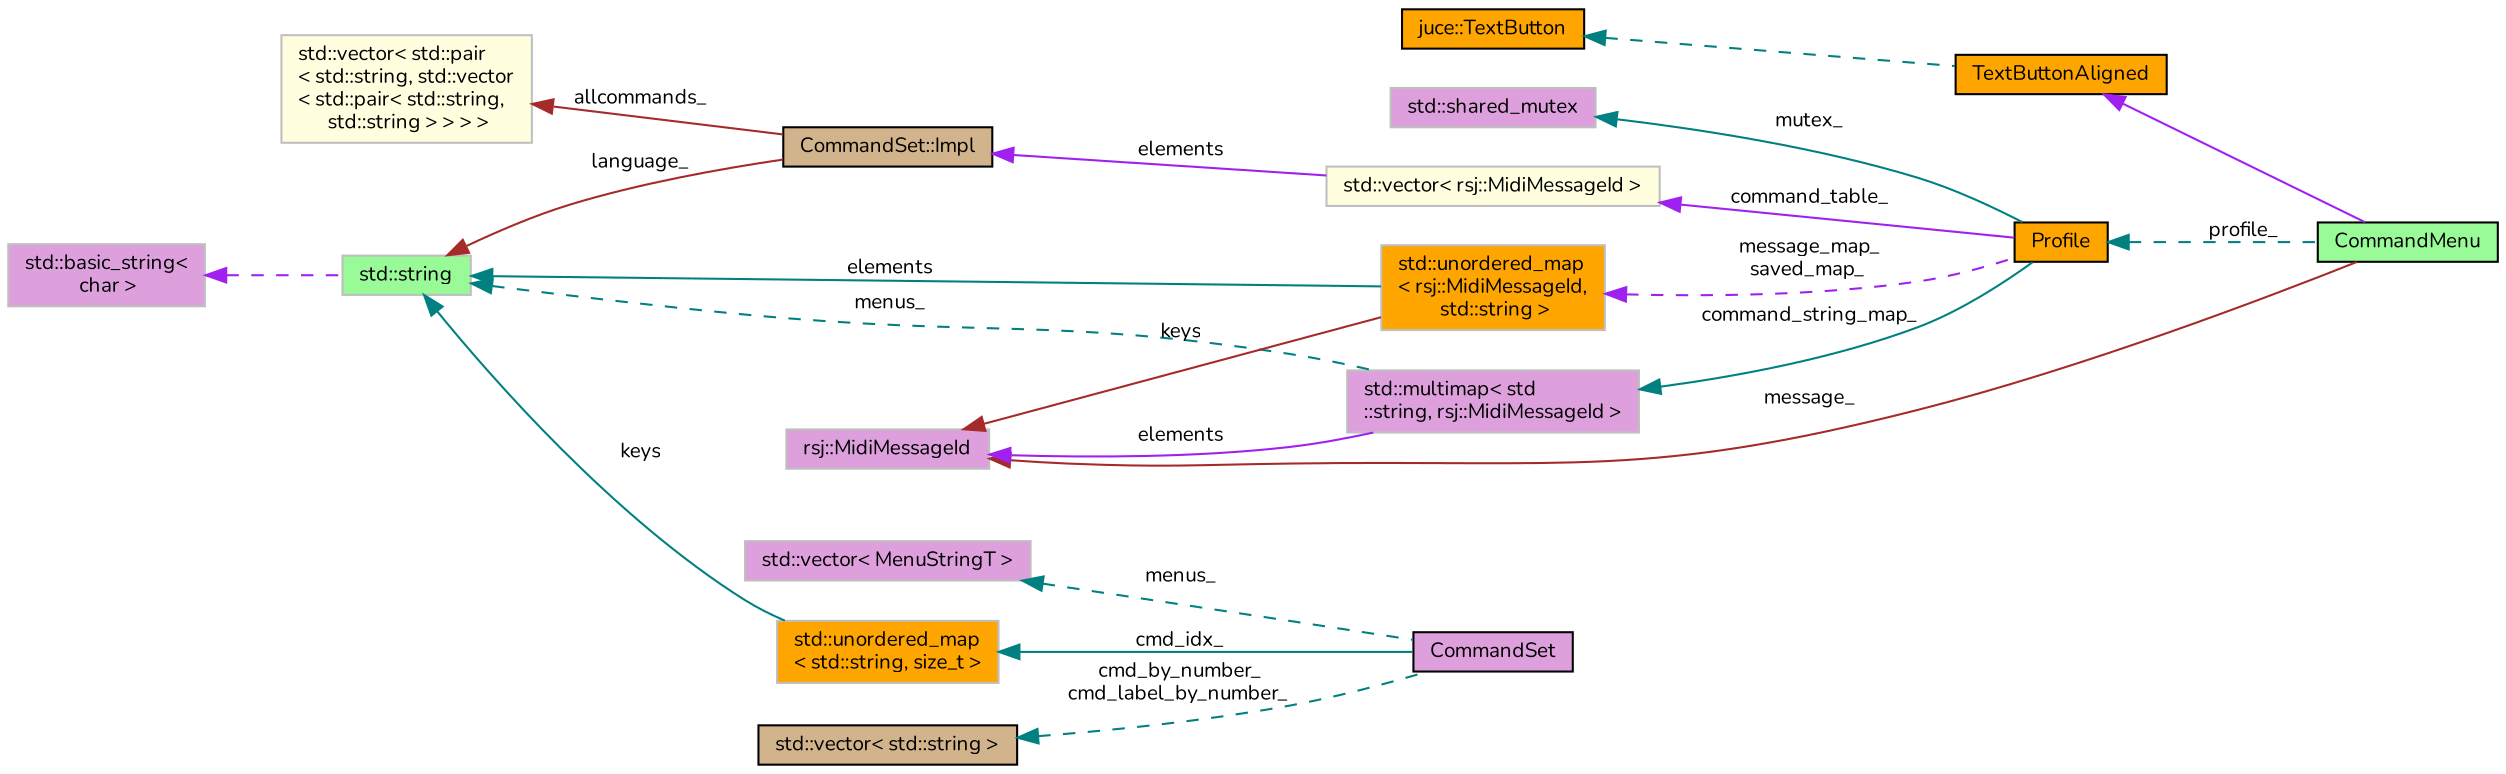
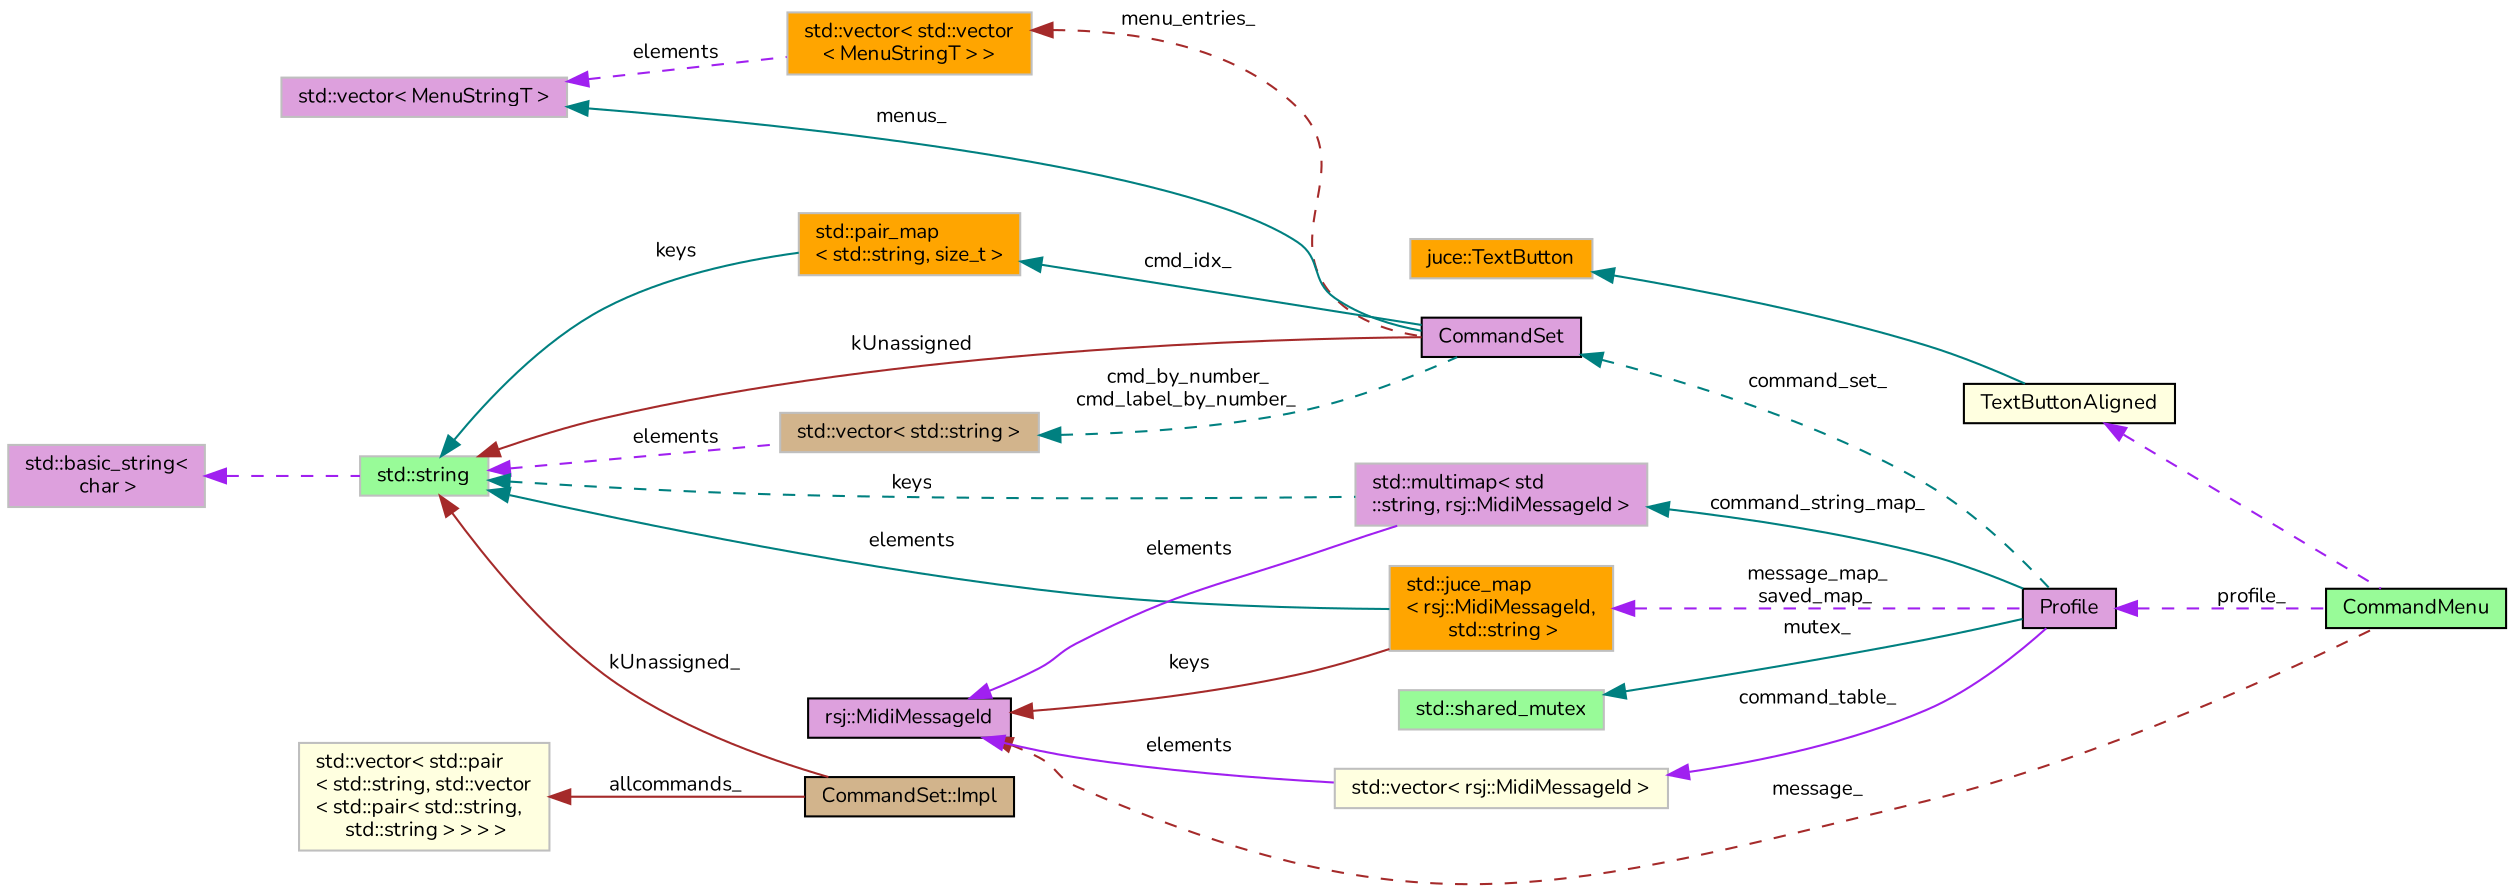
(1493, 29) -> (1501, 259)
none -> (910, 43)
(1780, 52) -> (1823, 318)
(2061, 74) -> (2069, 404)
(1493, 108) -> (1501, 710)
(638, 162) -> (674, 663)
(2244, 163) -> (2252, 512)
(1170, 165) -> (1168, 769)
(2061, 242) -> (2069, 608)
(2223, 242) -> (2231, 608)
(1493, 288) -> (1501, 608)
(888, 303) -> (910, 483)
none -> (956, 362)
none -> (1843, 442)
(888, 449) -> (910, 718)
(1698, 453) -> (1698, 855)
none -> (645, 456)
(1228, 611) -> (1029, 162)
(888, 652) -> (910, 244)
(888, 745) -> (910, 433)
